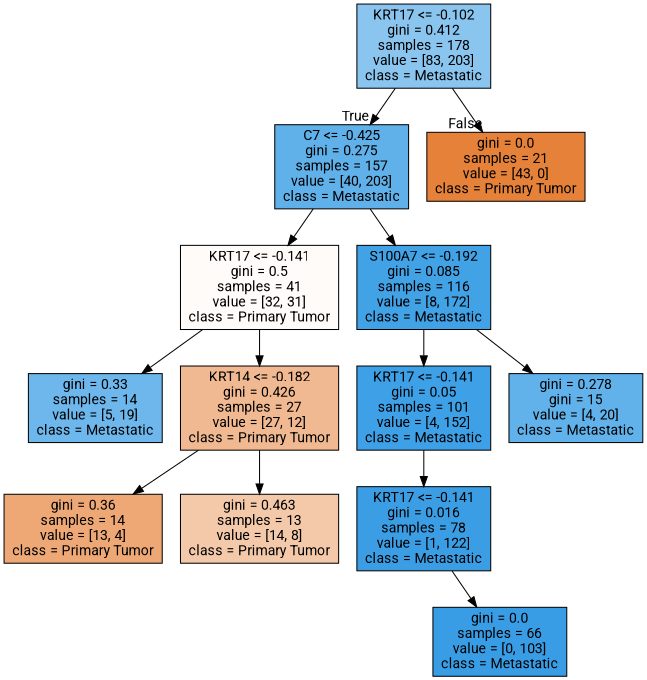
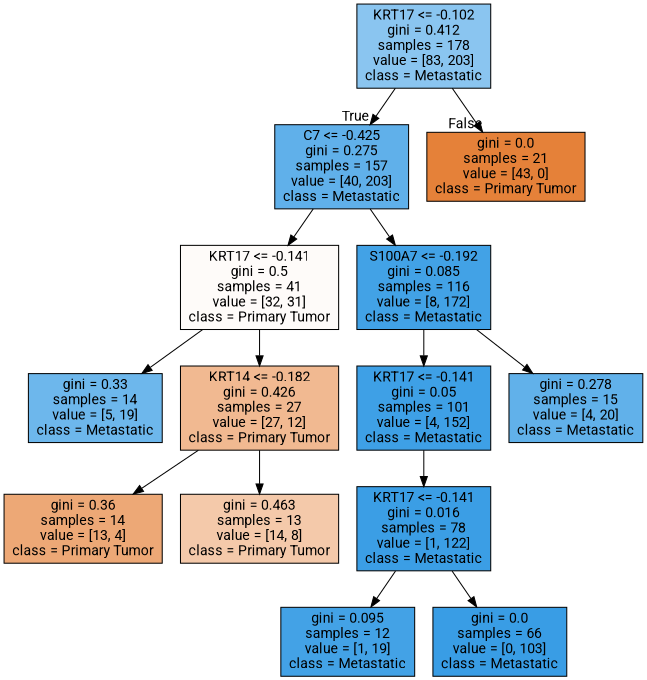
(576, 408) -> (576, 408)
none -> (348, 642)
